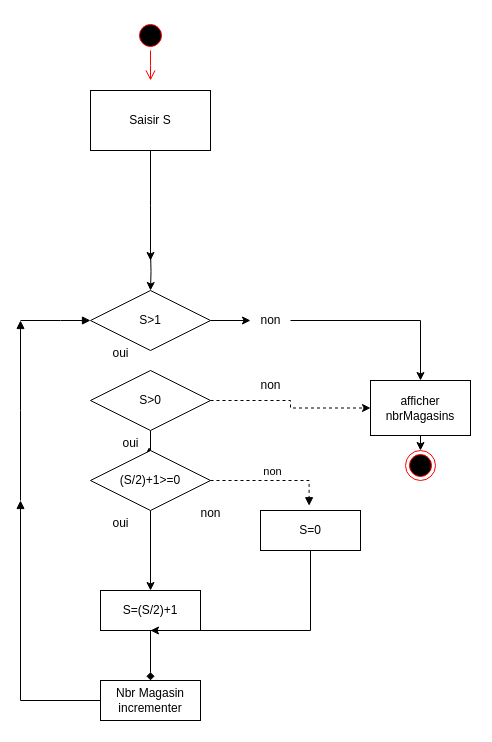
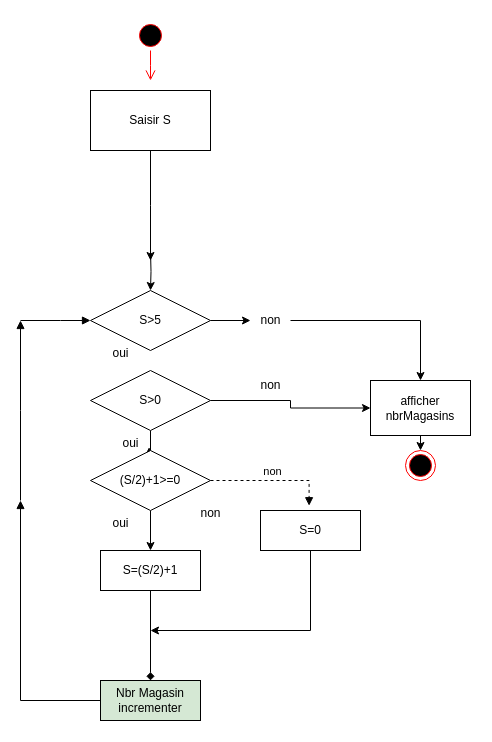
(151, 321) -> (151, 321)
(291, 401) -> (291, 401)
(151, 611) -> (151, 571)
(151, 701) -> (151, 701)
